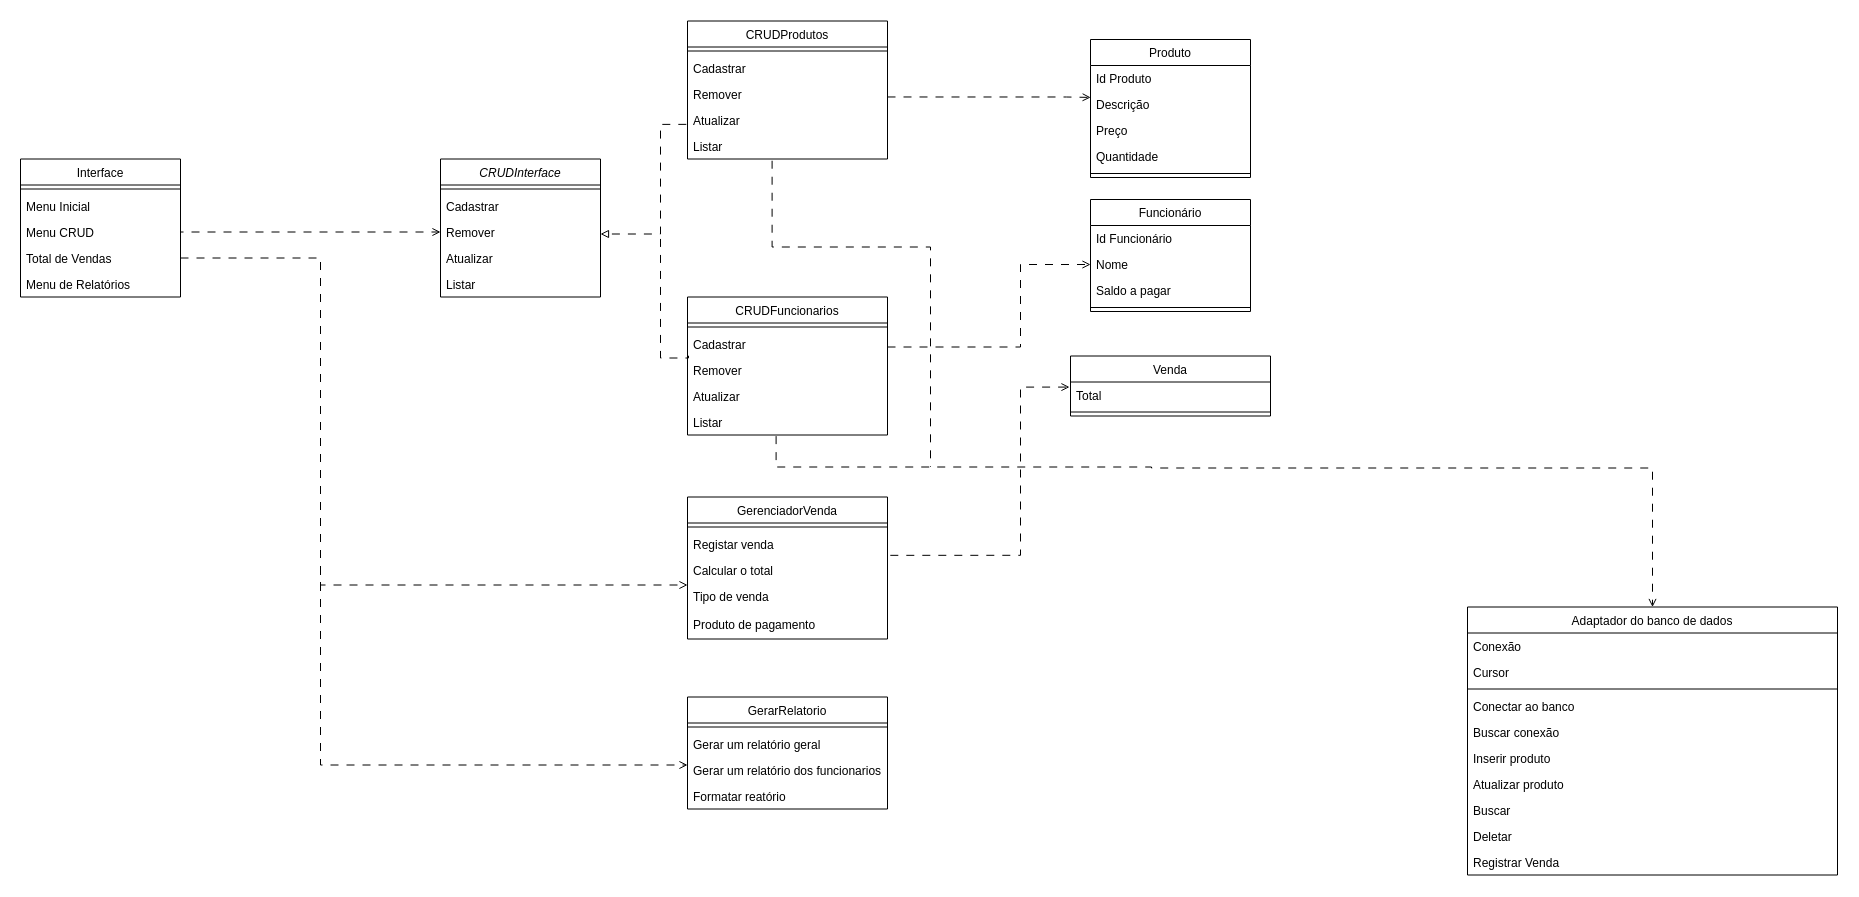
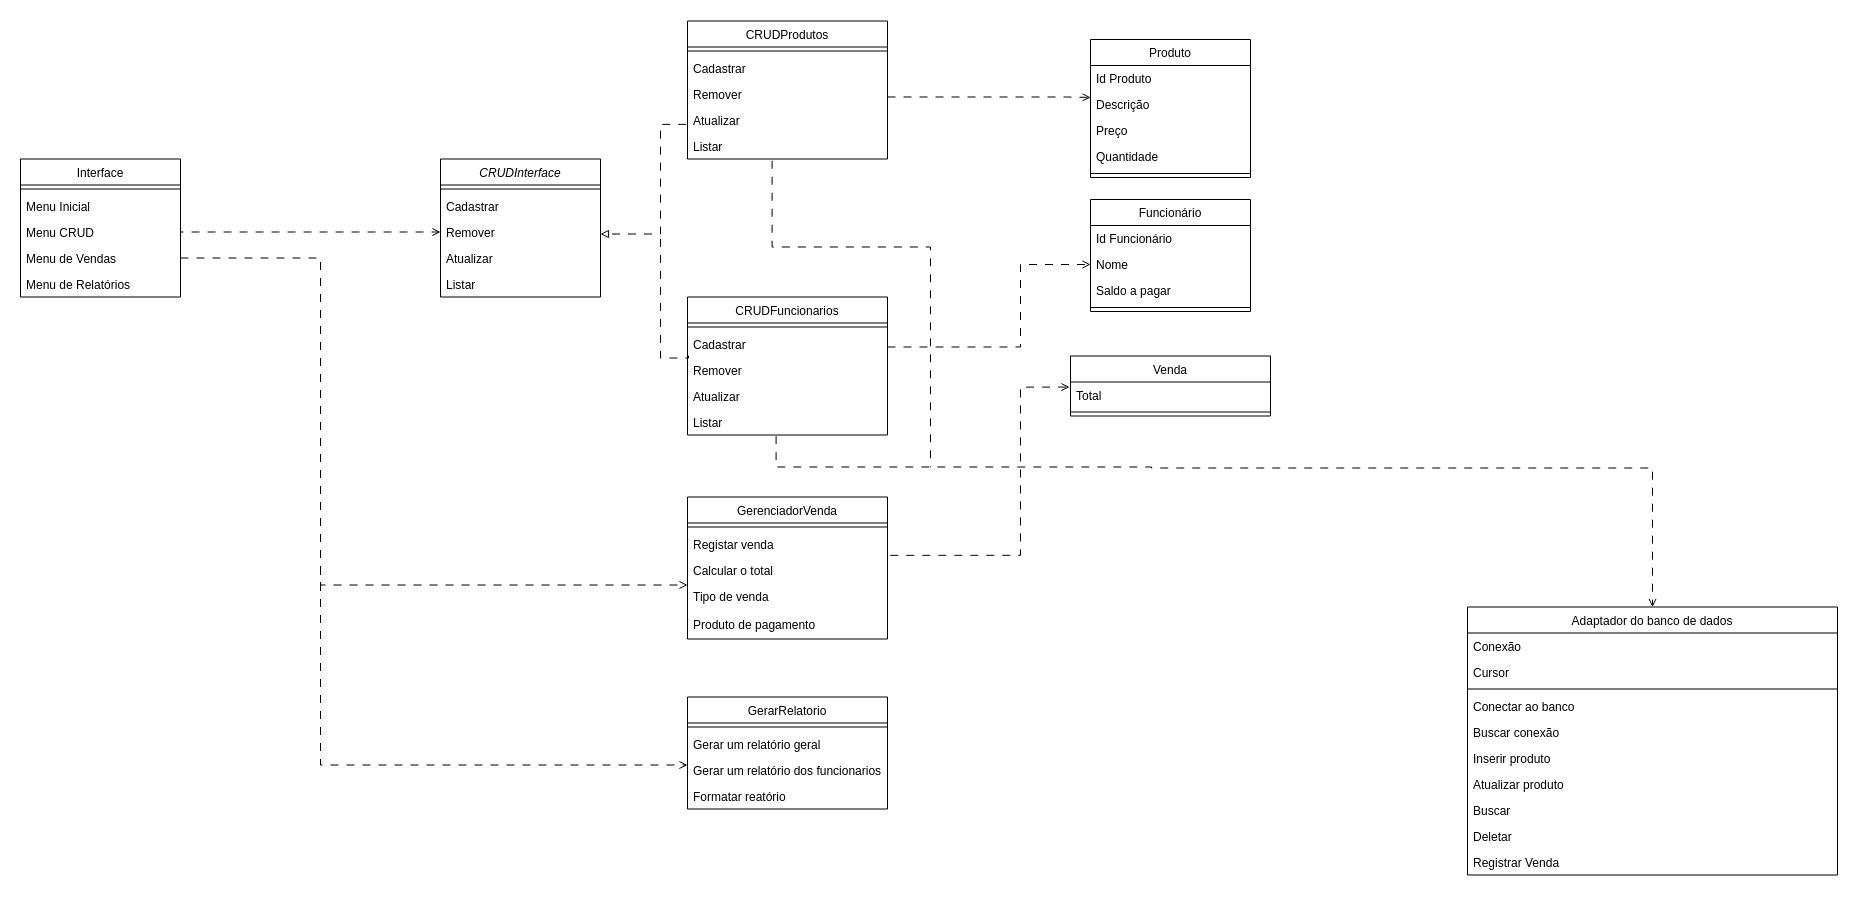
(72, 259) -> (70, 259)
